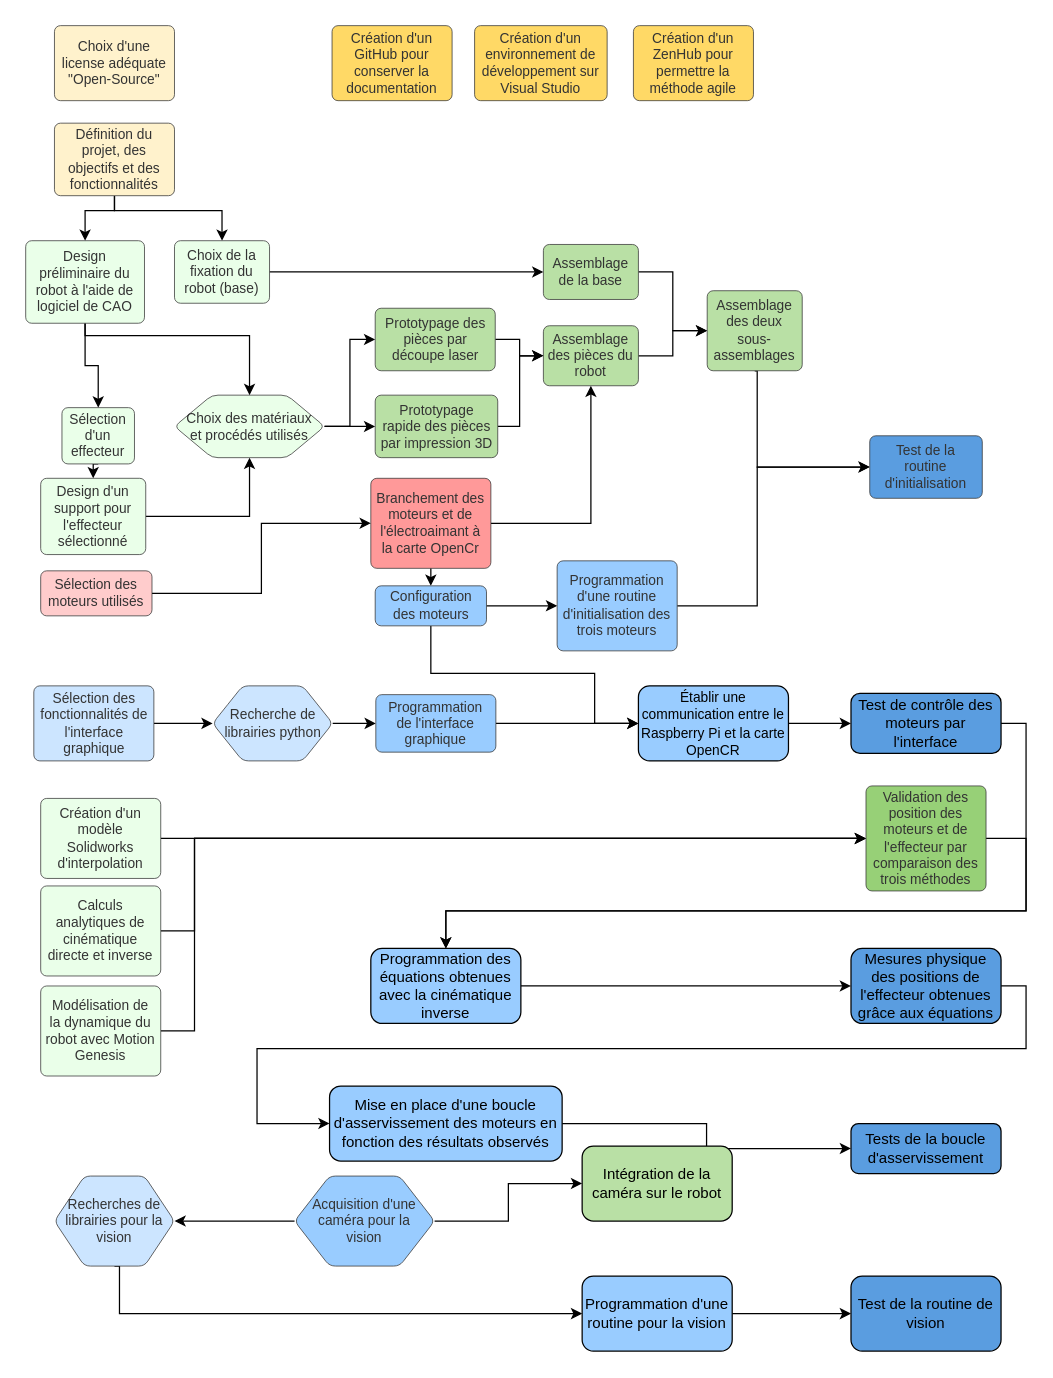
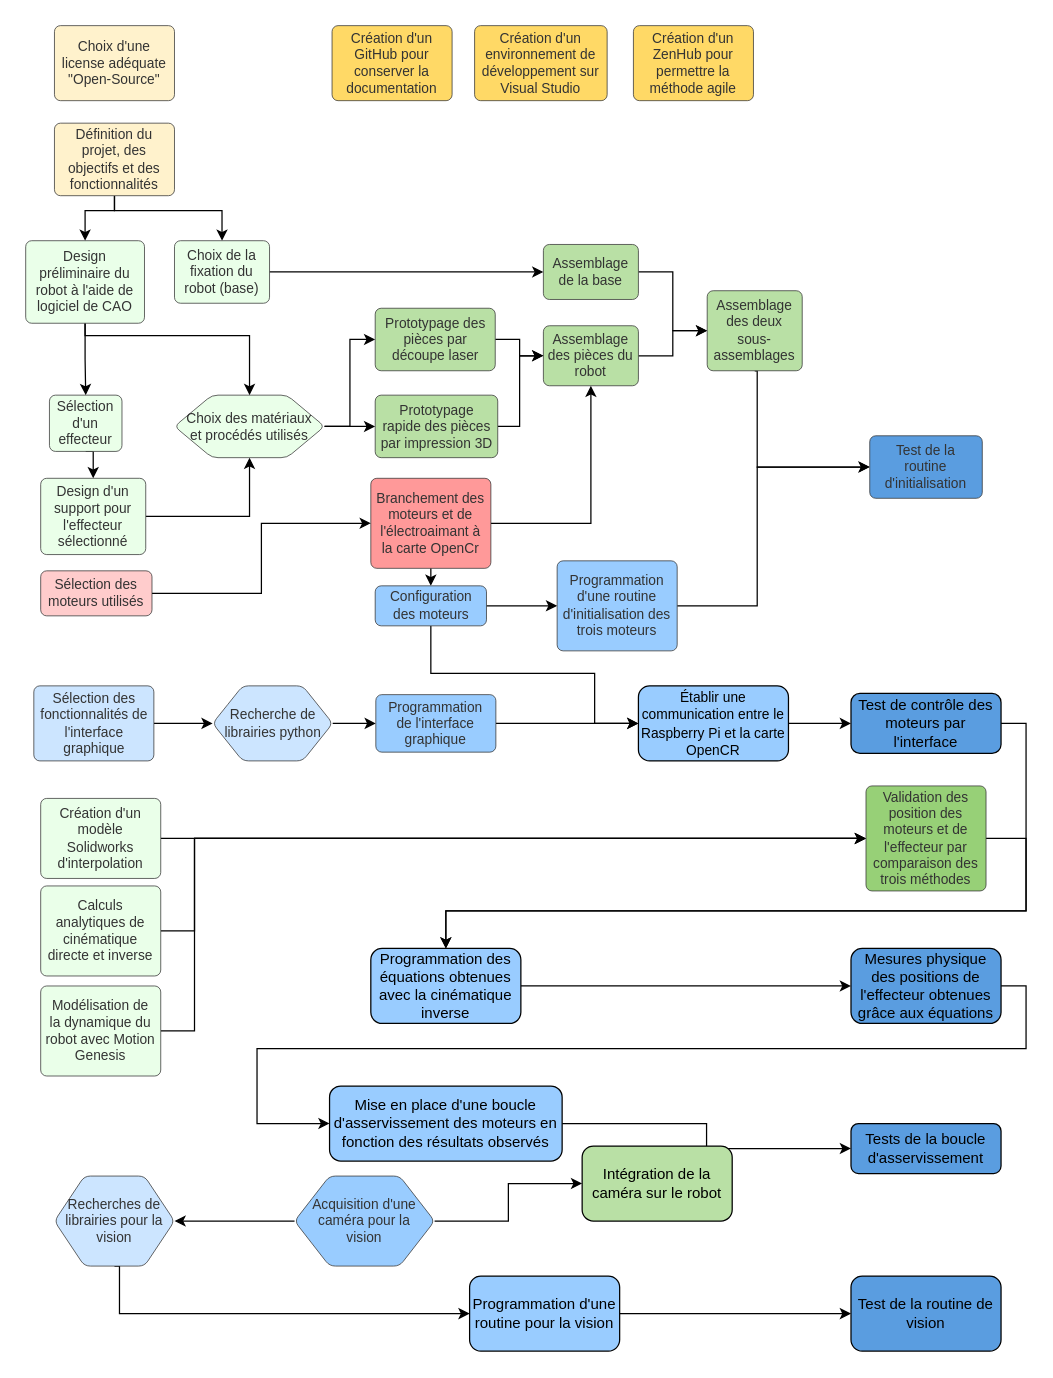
(98, 436) -> (86, 423)
(657, 1313) -> (544, 1313)
